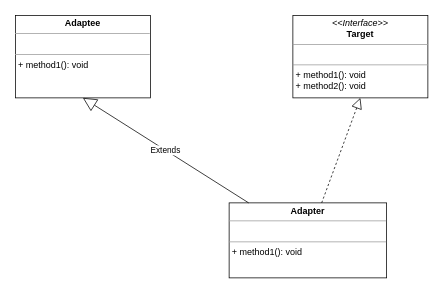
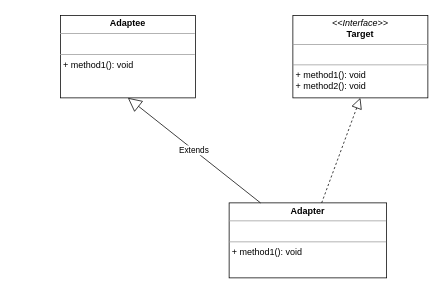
(83, 57) -> (128, 57)
